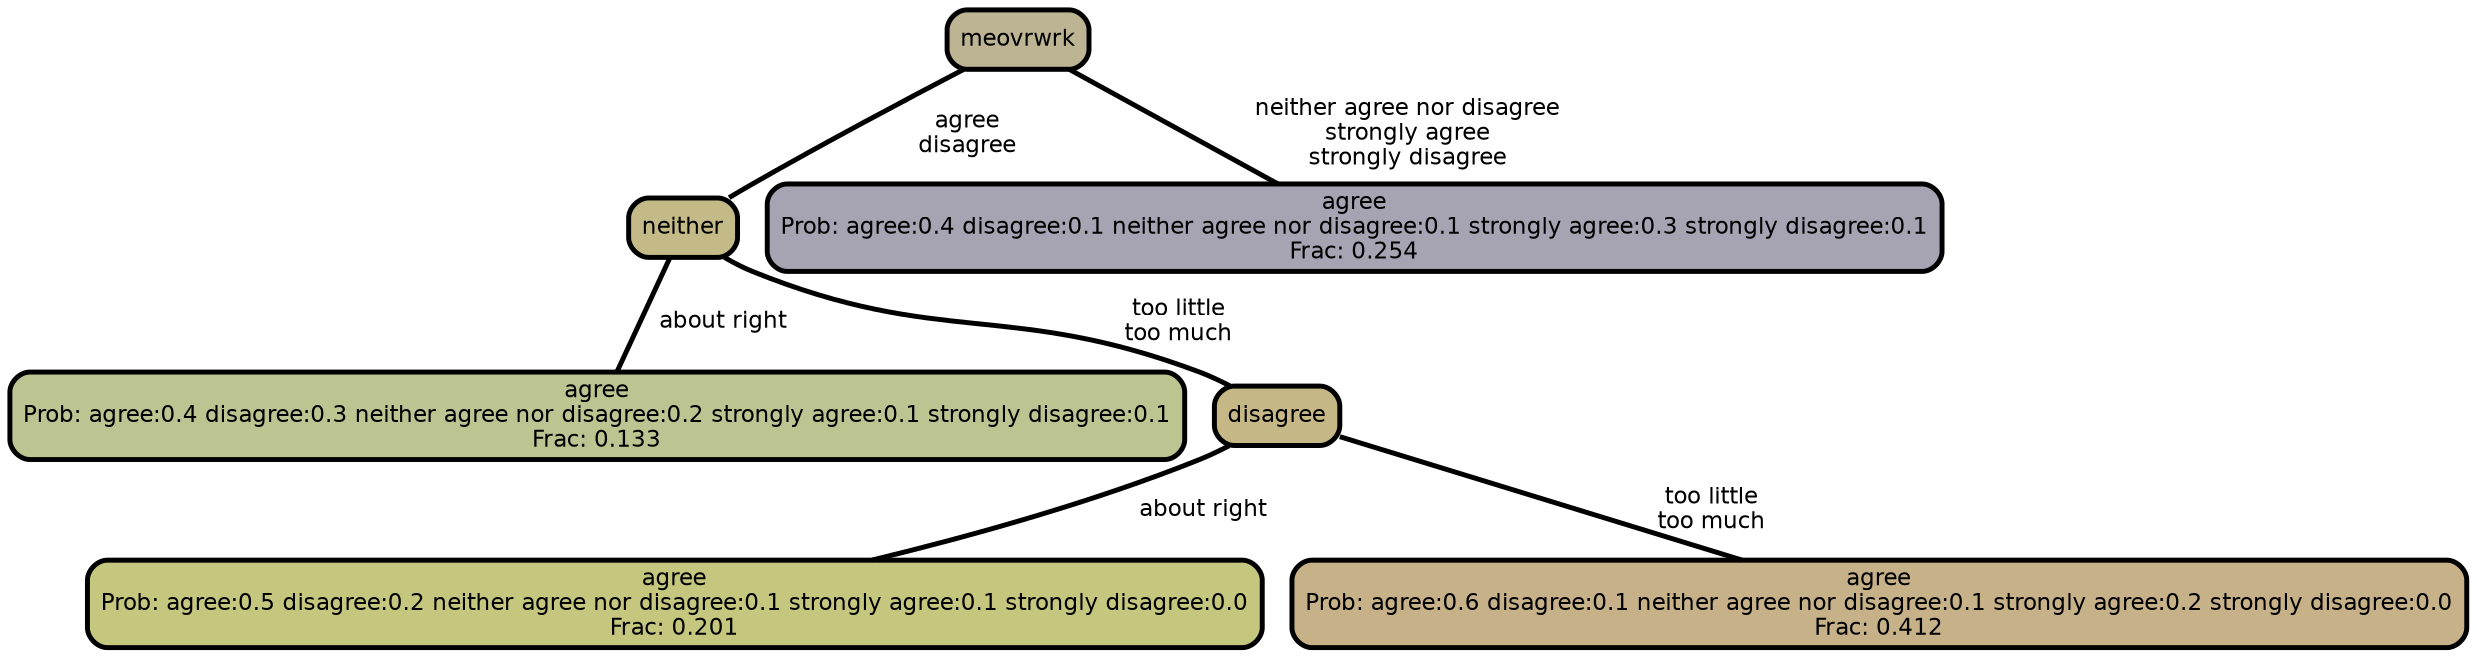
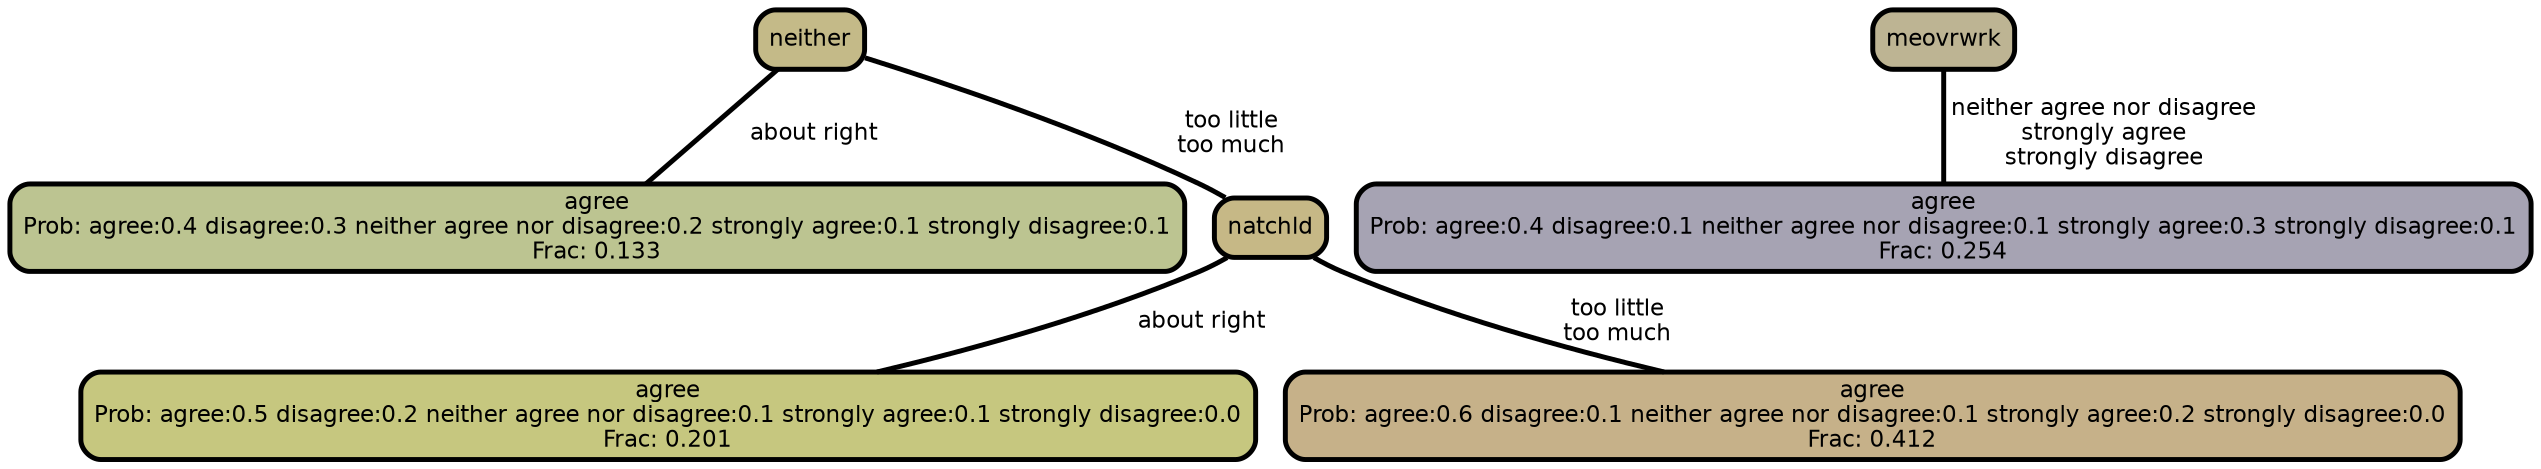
(846, 132) -> none
(1277, 416) -> (1270, 228)
